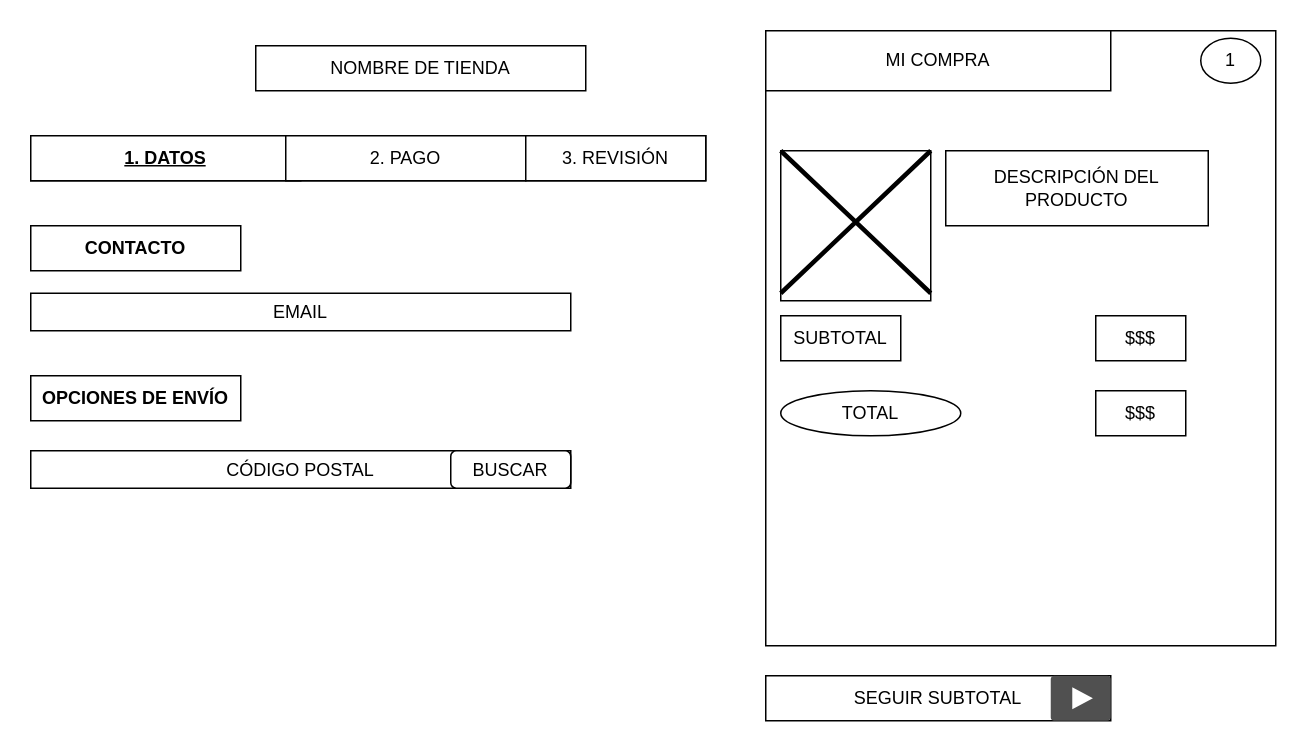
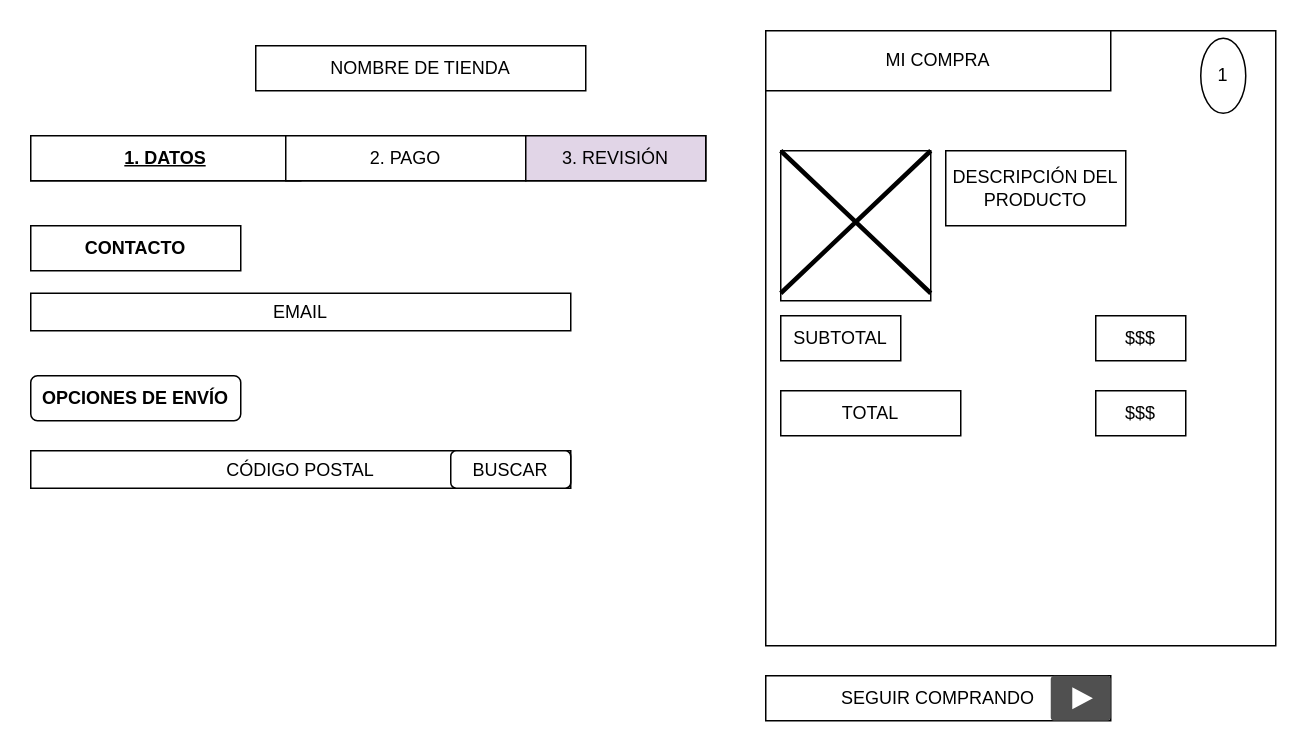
(1231, 61) -> (1223, 76)
(616, 158) -> (616, 158)
(1077, 188) -> (1036, 188)
(136, 398) -> (136, 398)
(871, 413) -> (871, 413)
(938, 698) -> (938, 698)
